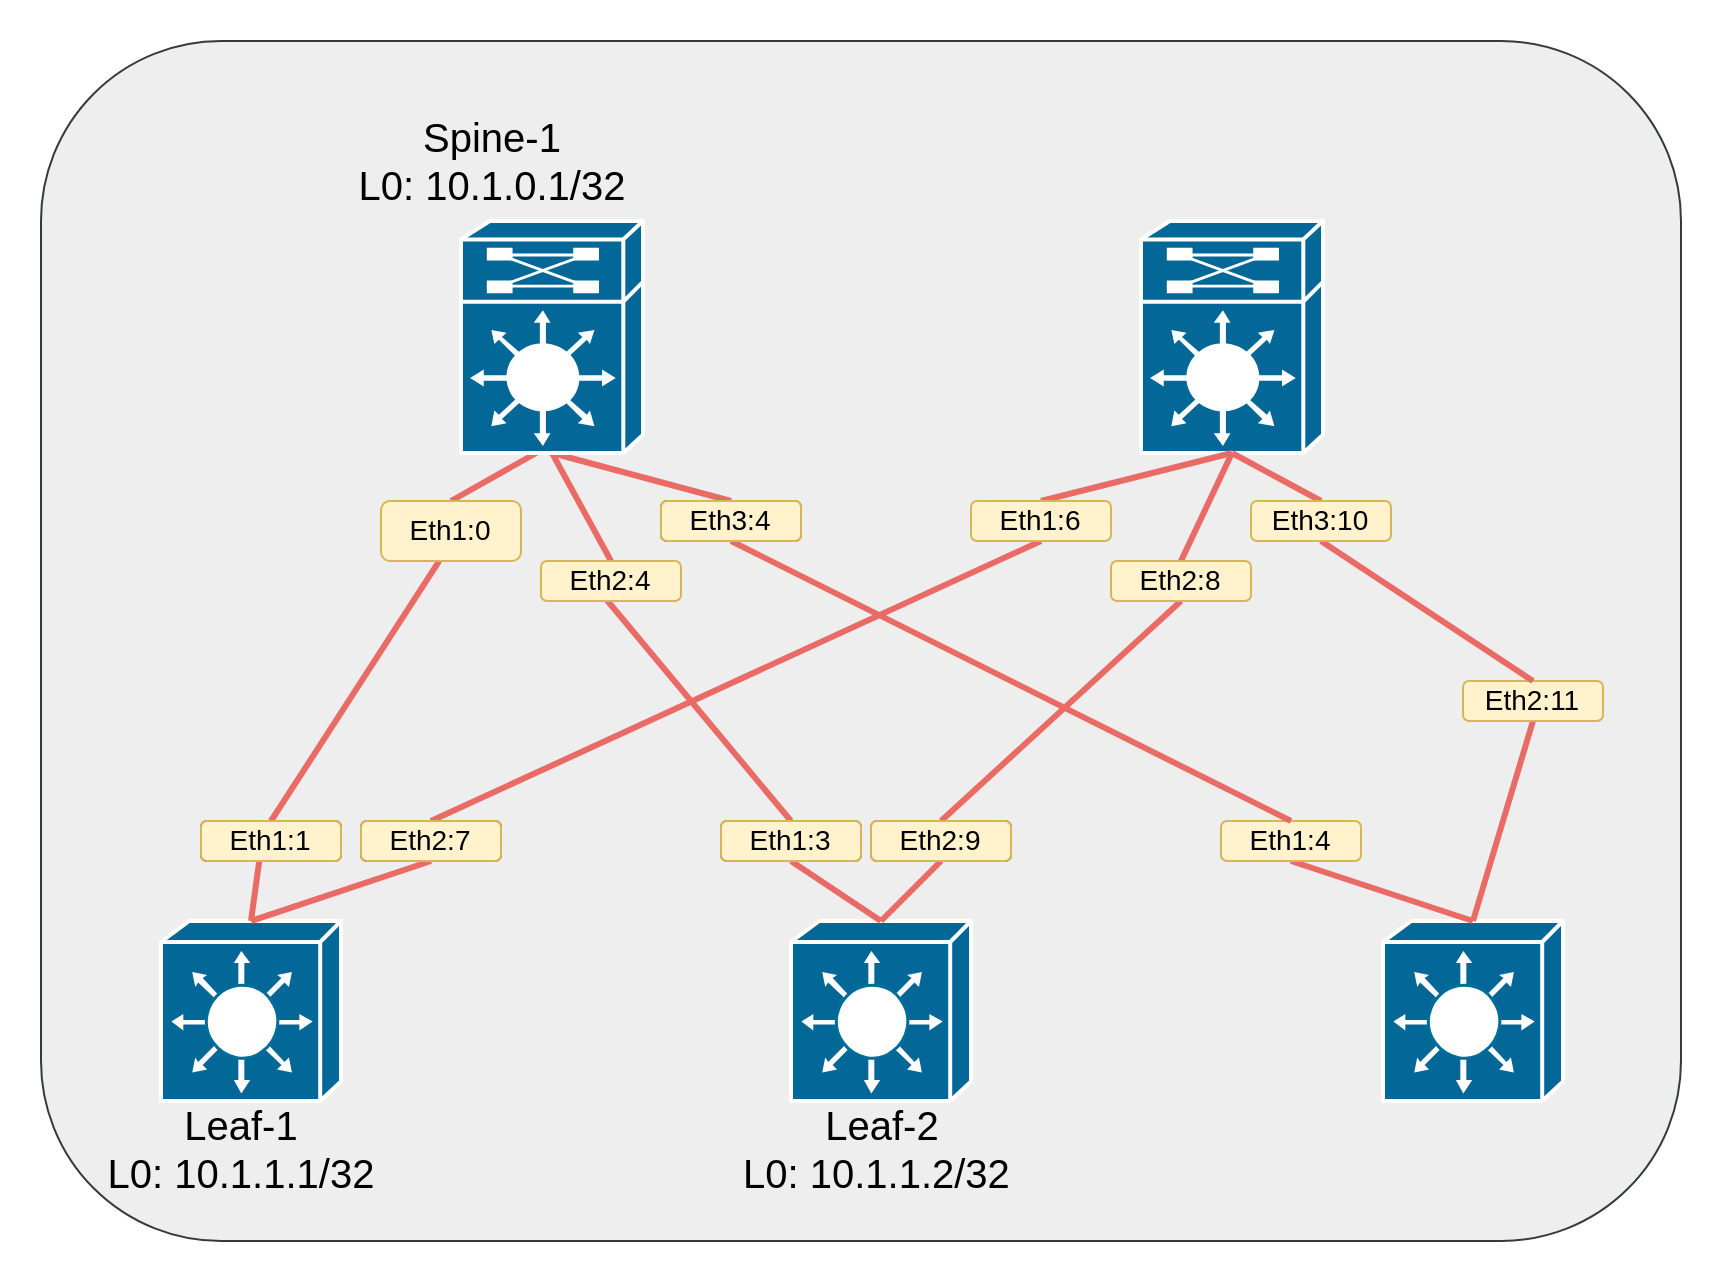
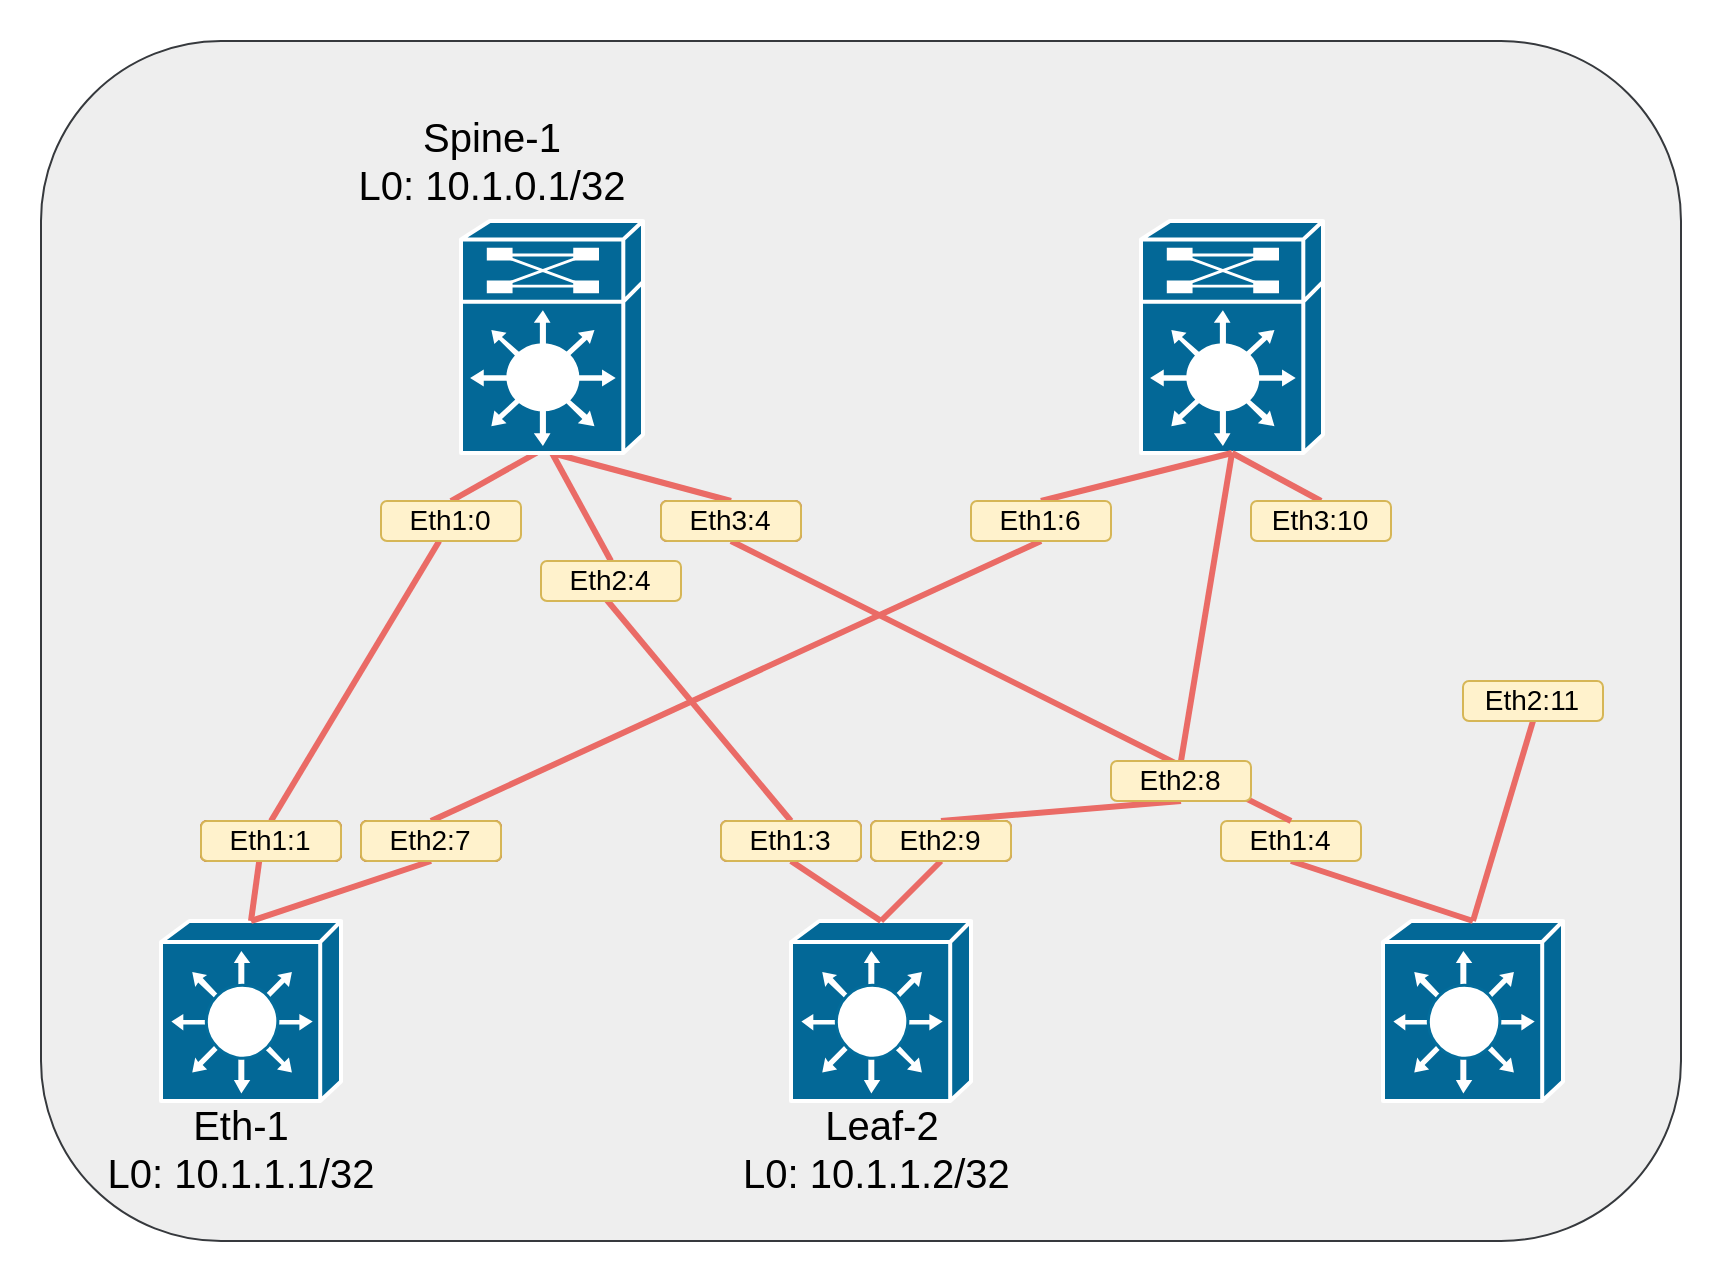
(451, 531) -> (451, 521)
(1181, 581) -> (1181, 781)
(1427, 611) -> none
(242, 1149) -> (242, 1149)
